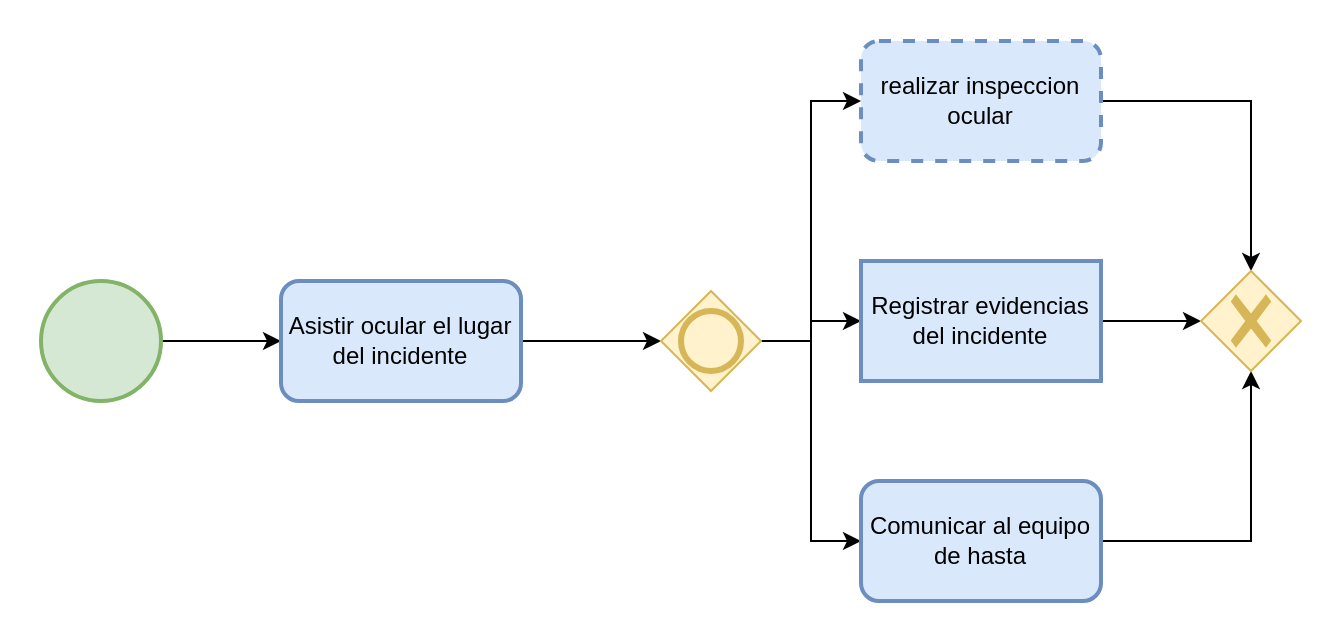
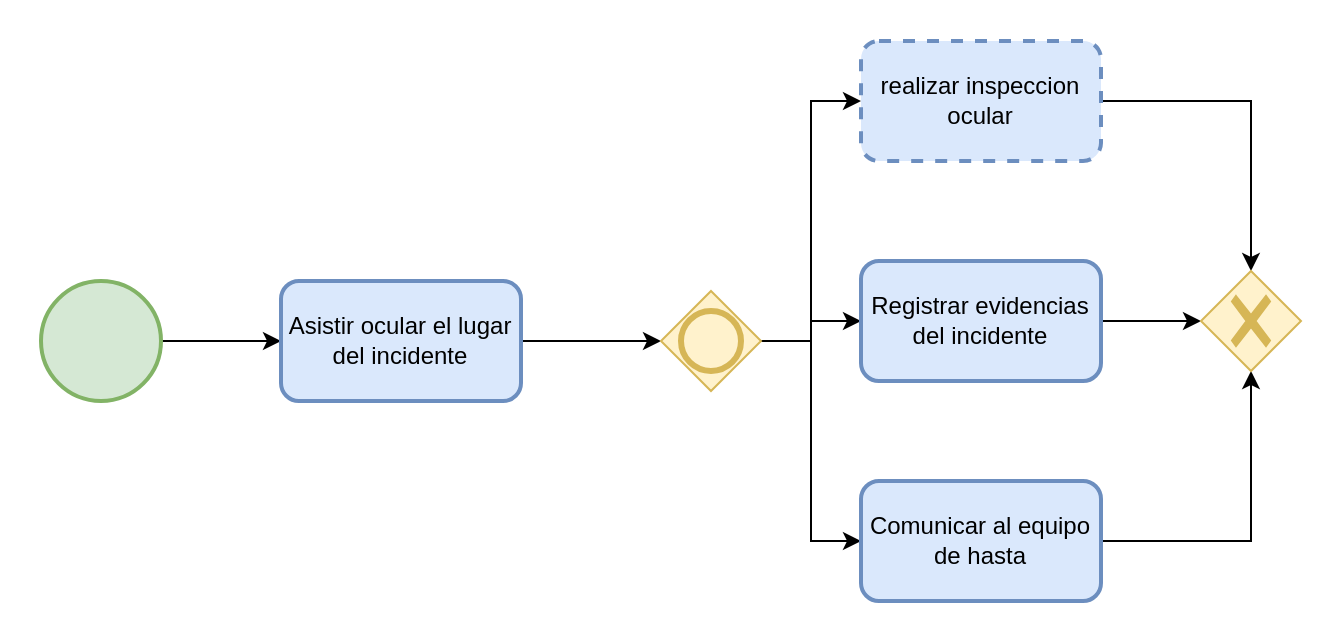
(981, 321) -> (981, 321)
